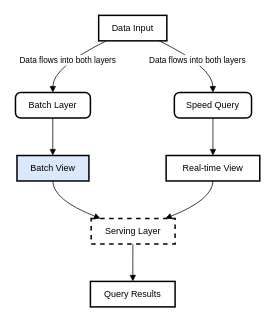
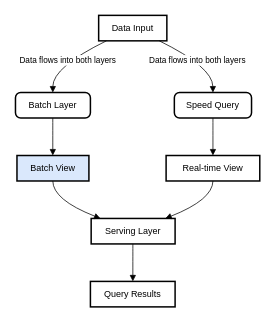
(133, 231) -> (133, 231)
